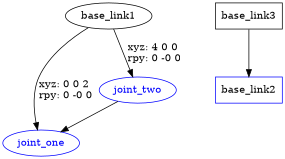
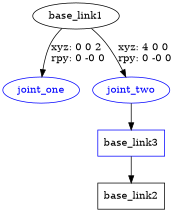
(249, 16) -> (131, 143)
(249, 90) -> (131, 196)
(93, 115) -> (131, 113)
